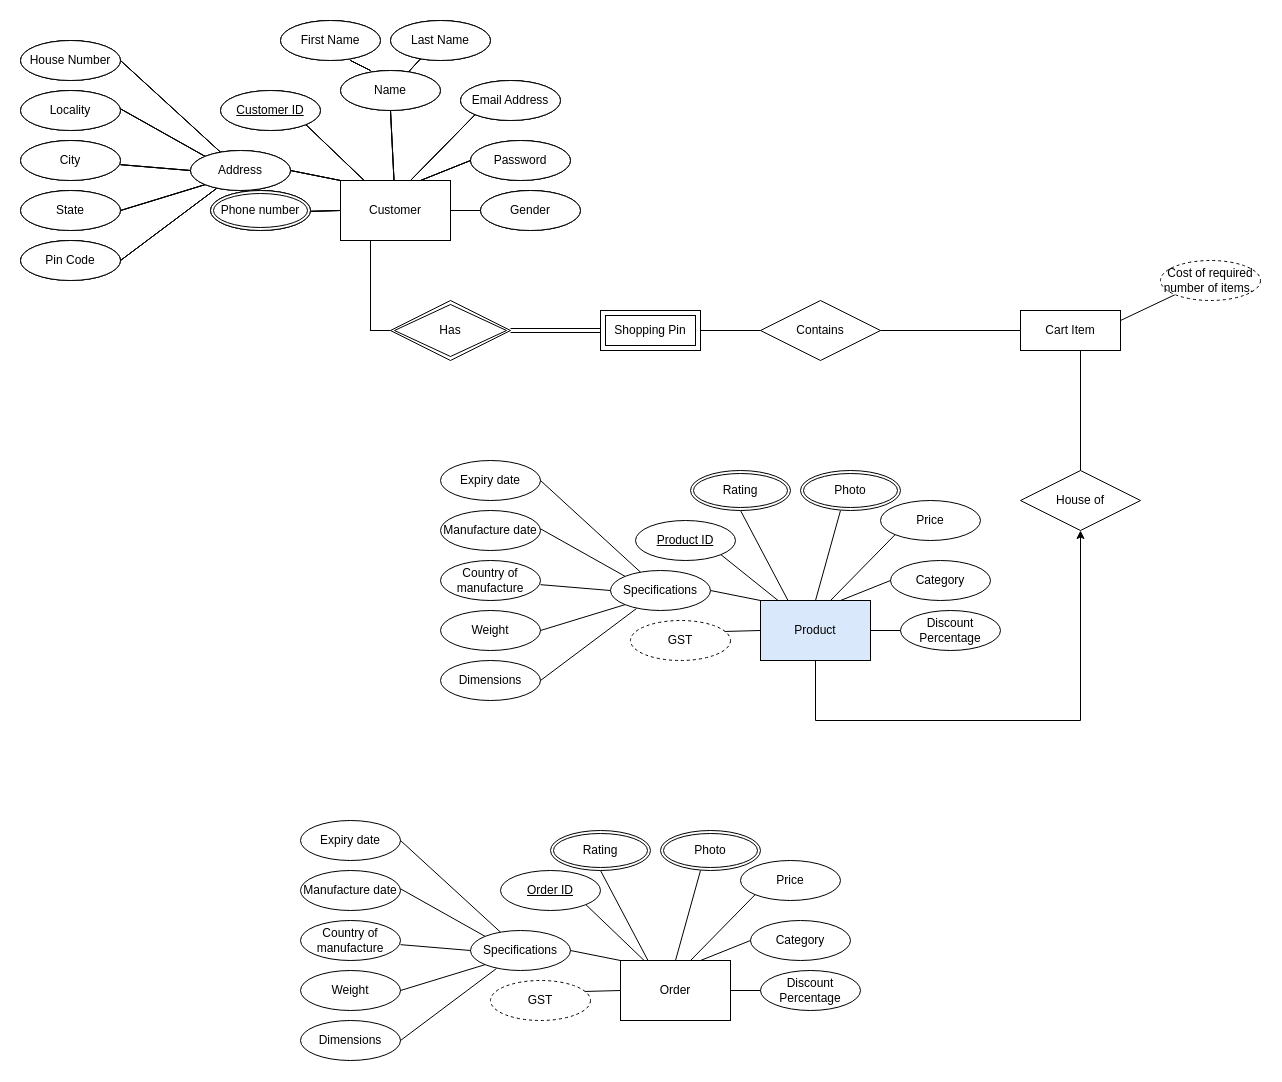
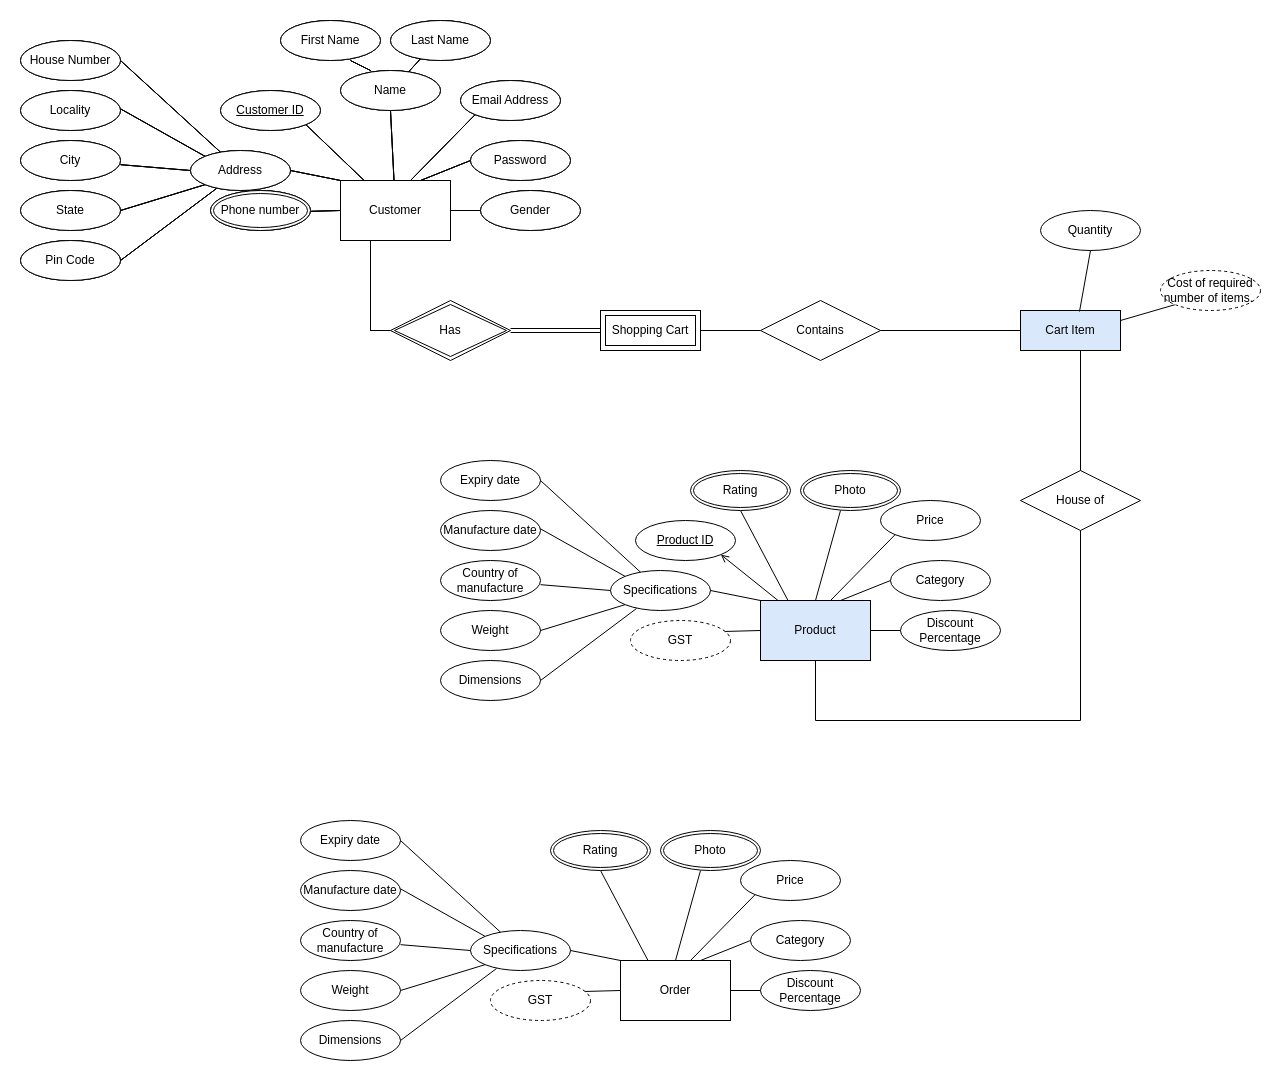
none -> (1091, 231)
none -> (1085, 281)
(1211, 281) -> (1211, 291)
(651, 331) -> (651, 331)
(1071, 331) -> (1071, 331)
(1081, 538) -> (1081, 536)
(724, 557) -> (724, 557)
(551, 891) -> none
(615, 933) -> none
